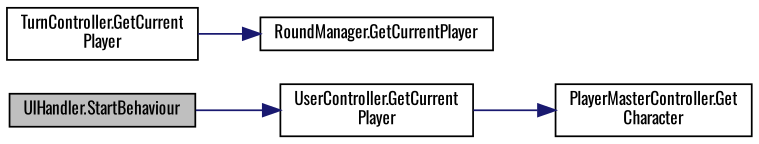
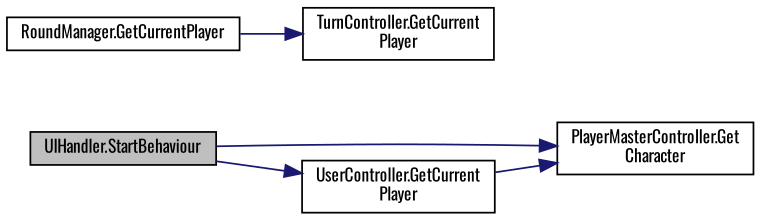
(220, 34) -> (263, 34)
none -> (378, 144)
